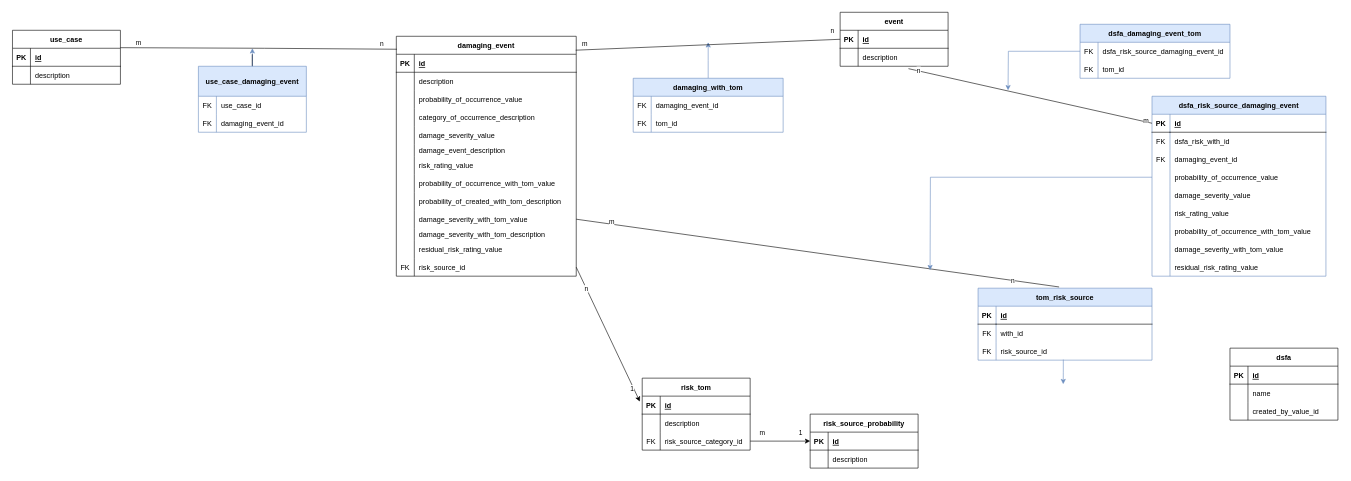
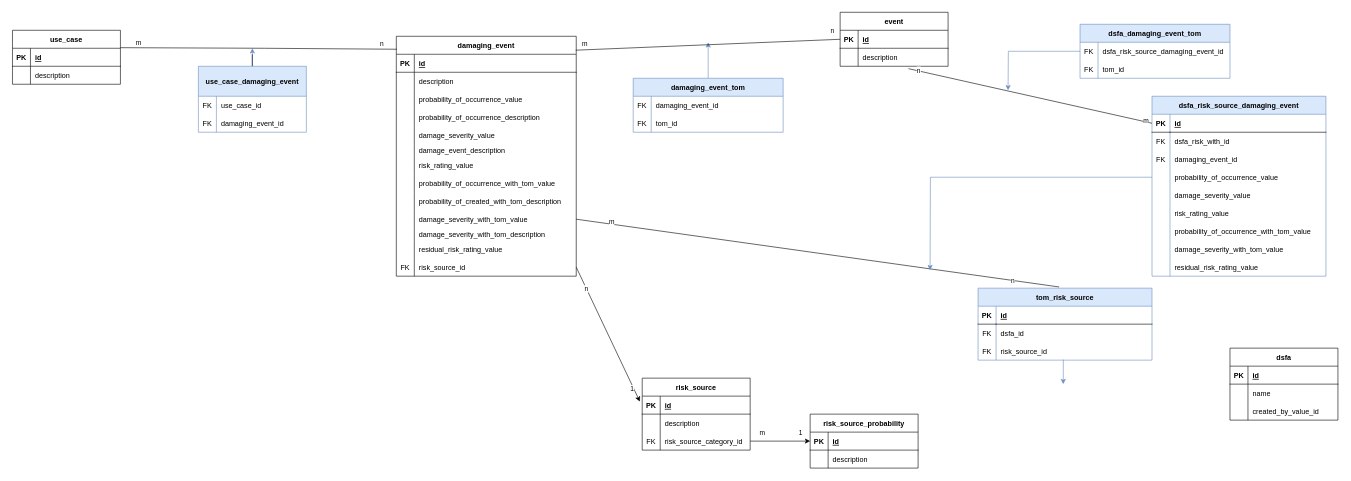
(708, 88) -> (708, 88)
(485, 118) -> (489, 118)
(1013, 334) -> (1014, 334)
(696, 388) -> (696, 388)
